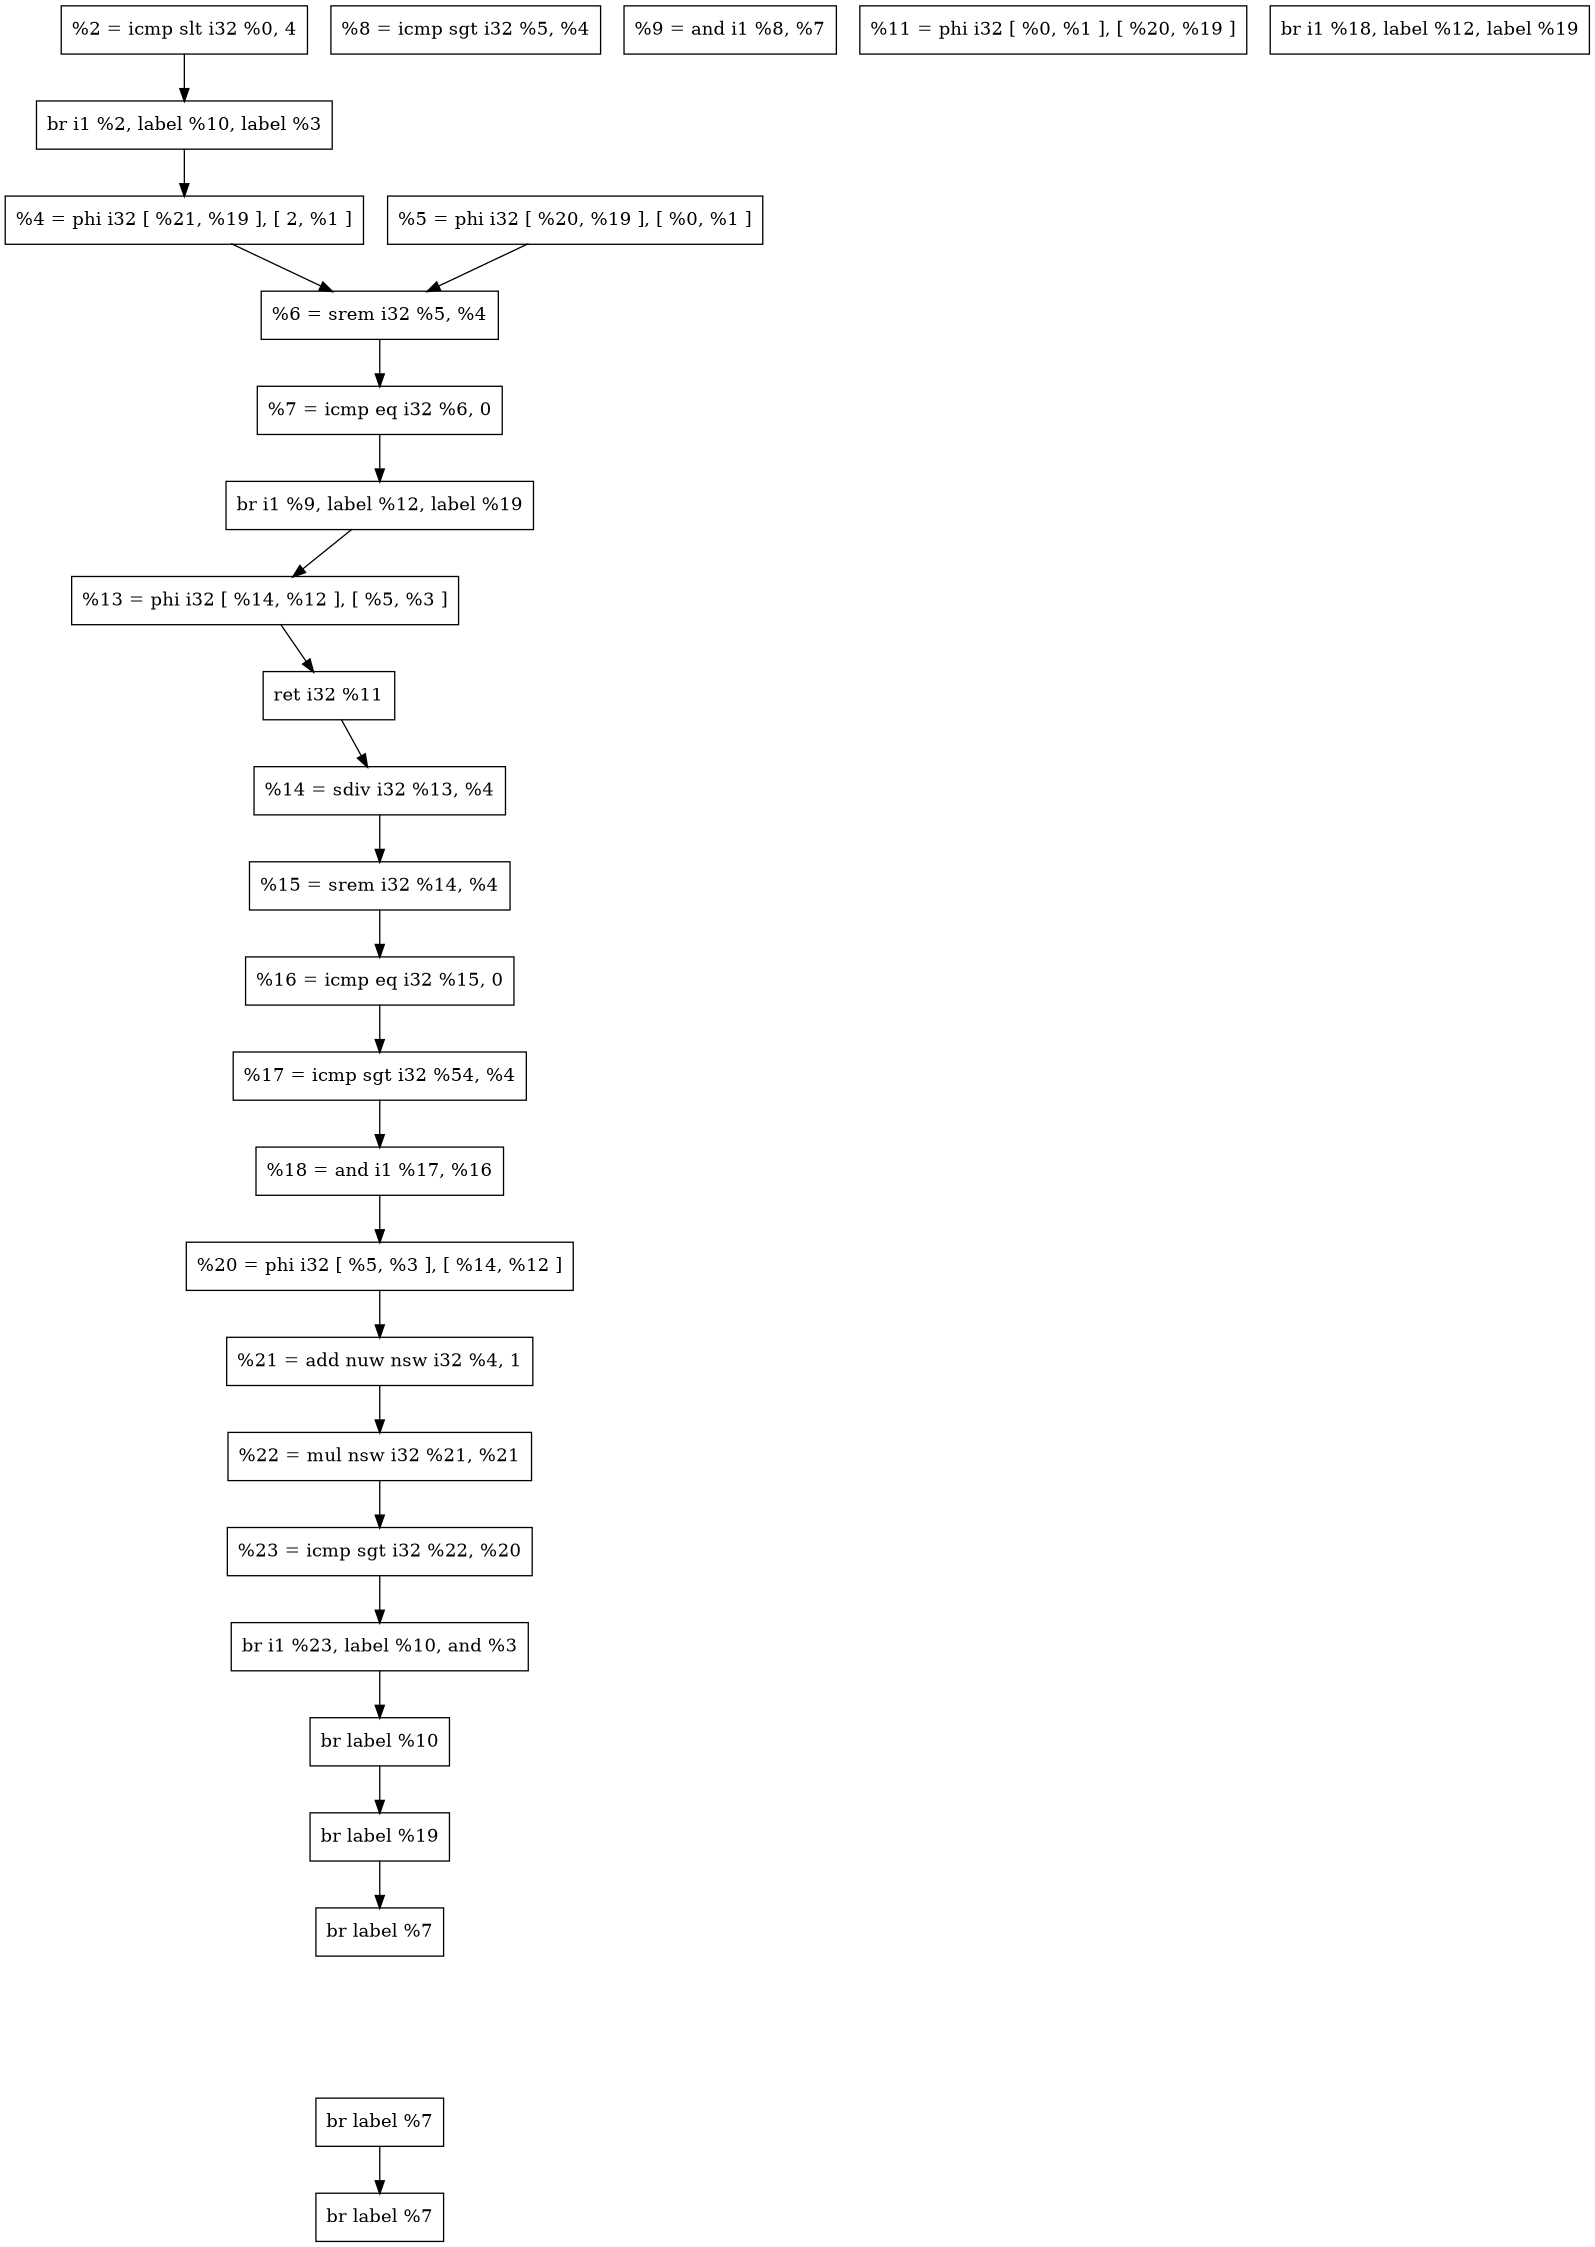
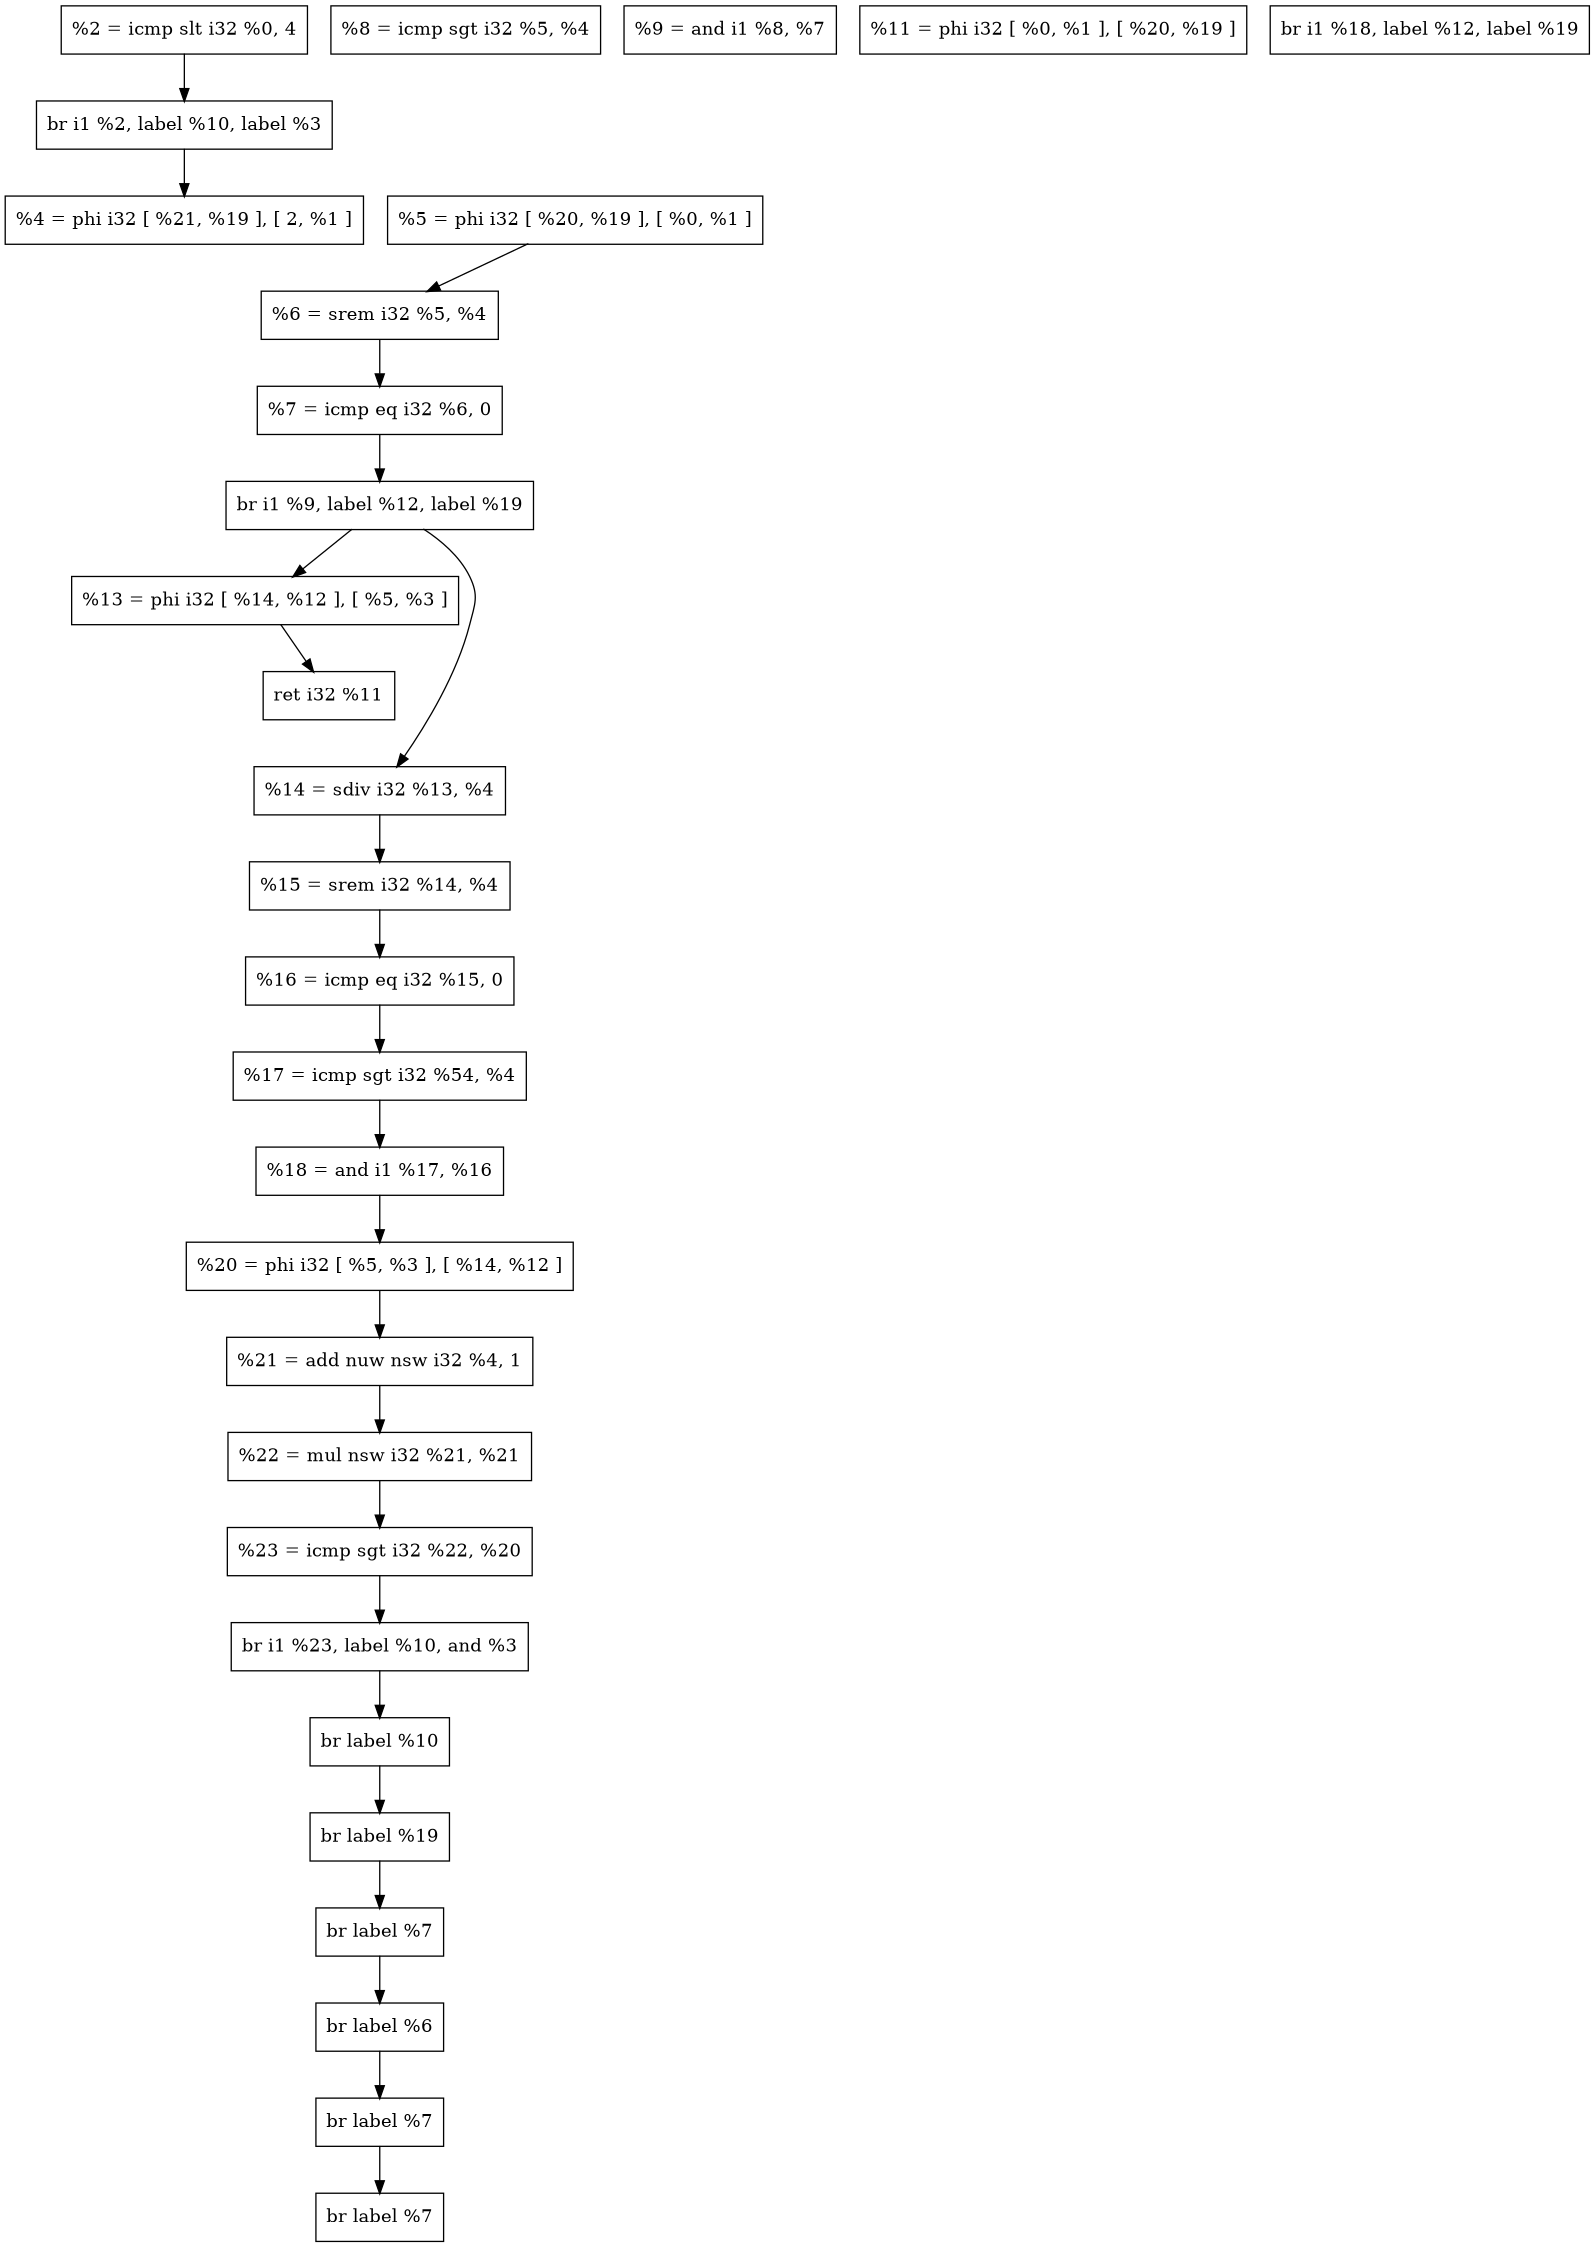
(276, 265) -> none
(351, 738) -> (465, 639)
none -> (380, 2027)
